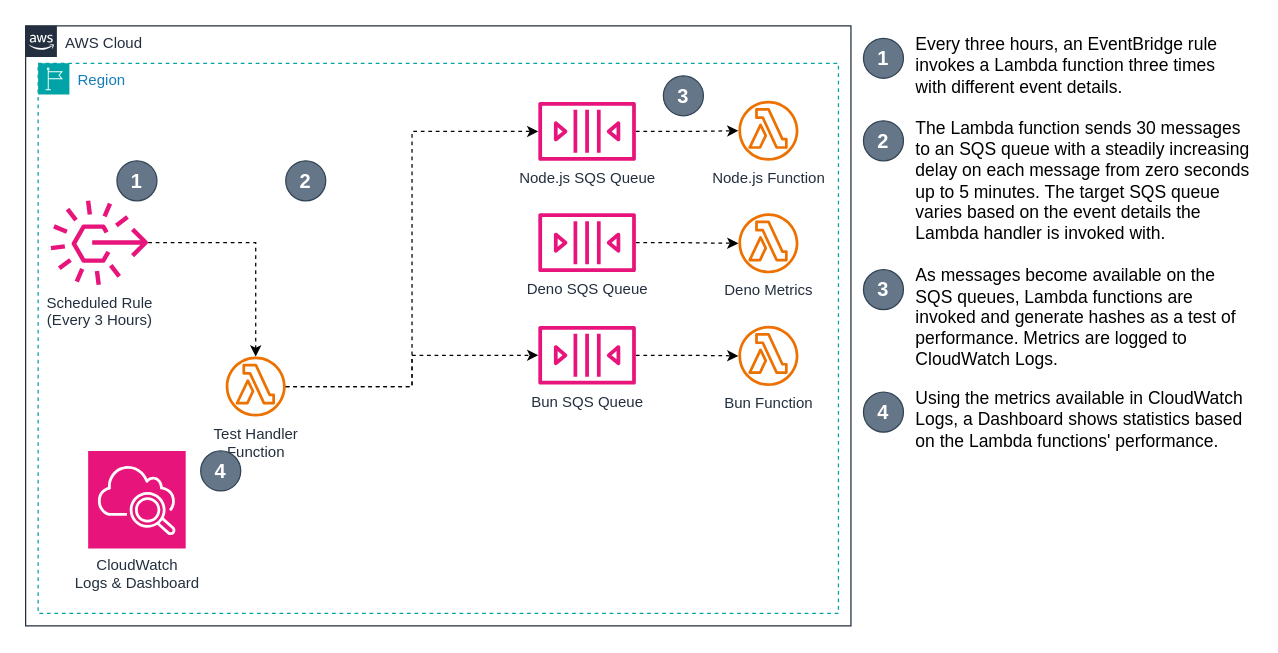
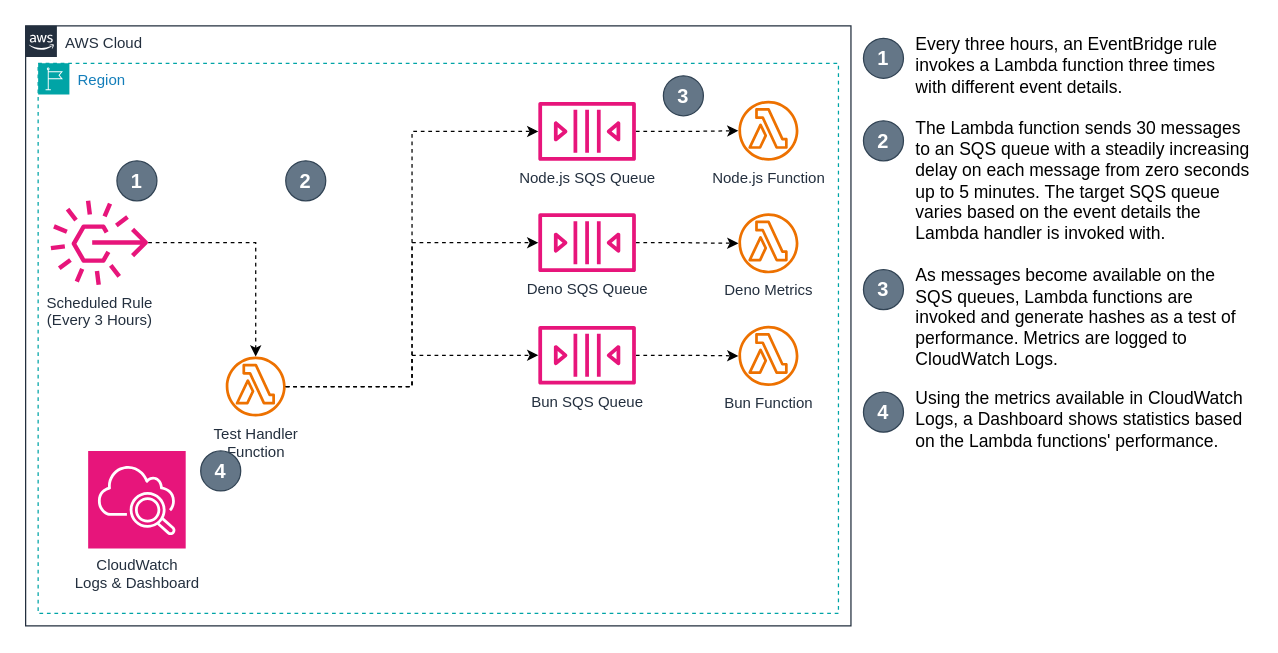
none -> (471, 243)
